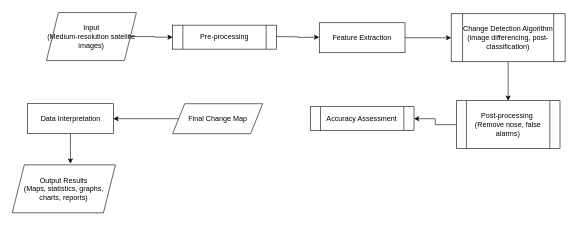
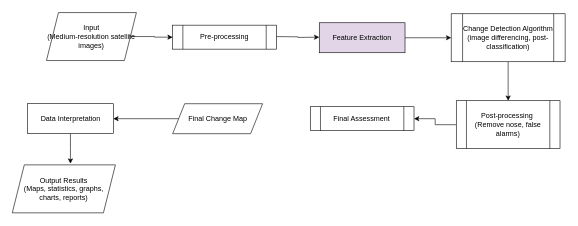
(362, 38) -> (362, 38)
(362, 119) -> (362, 119)
